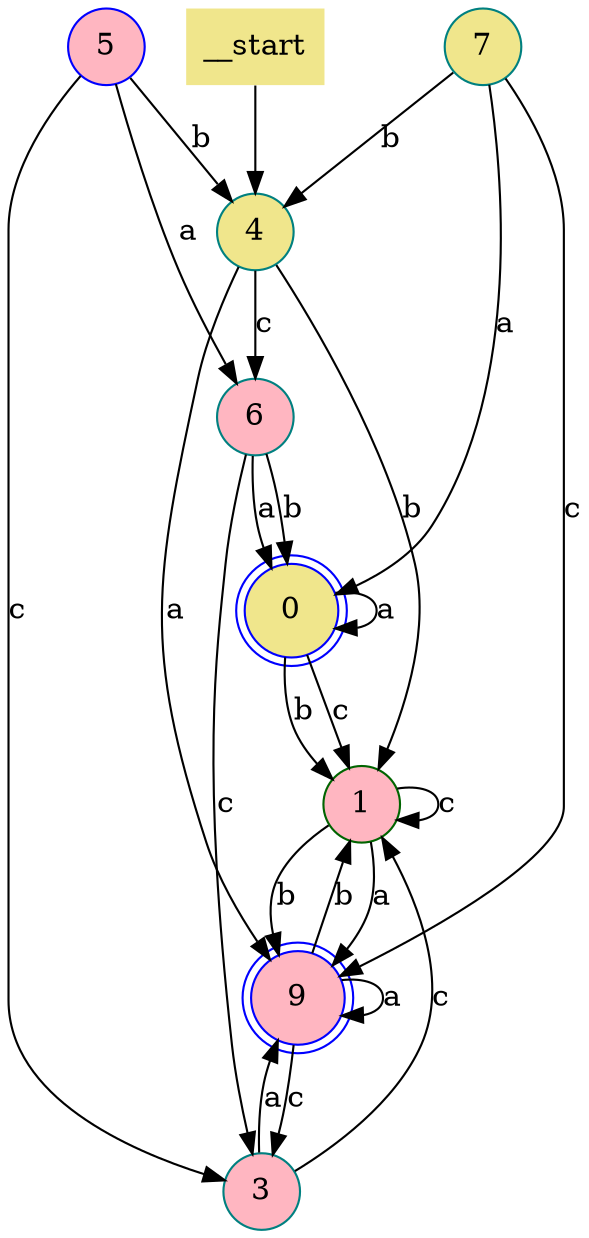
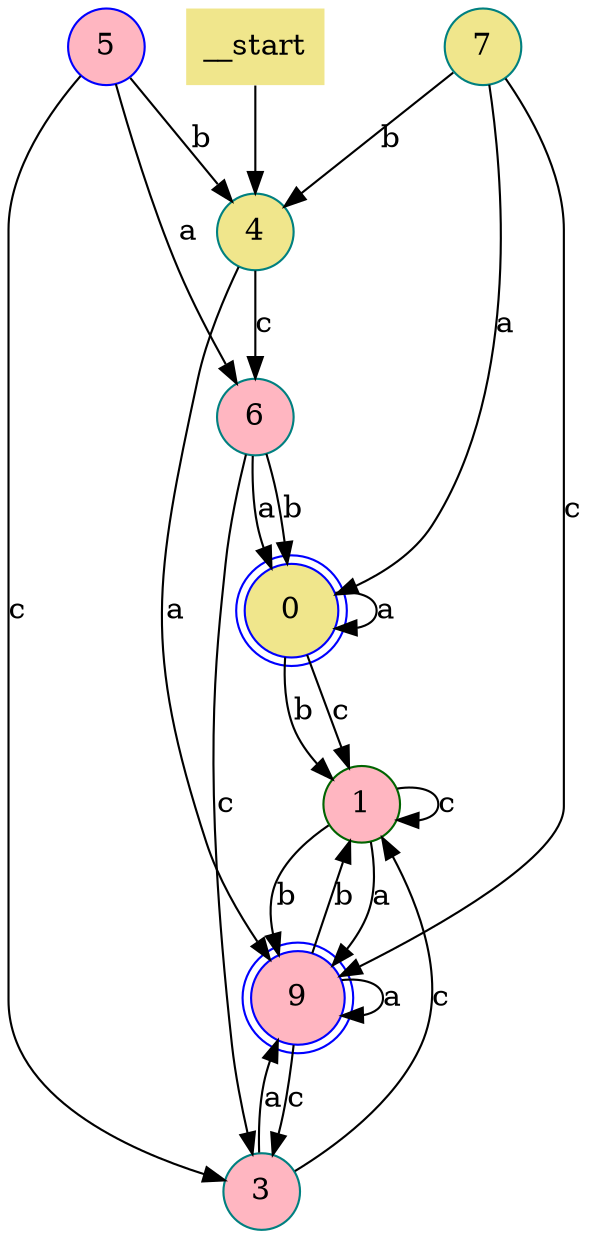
(395, 497) -> none
